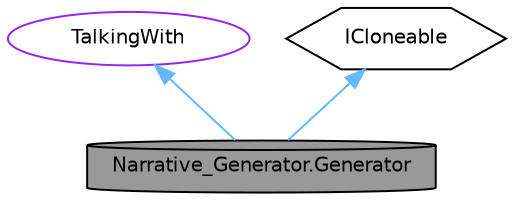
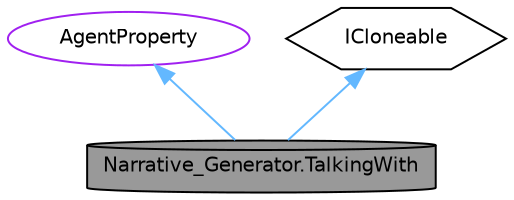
(129, 39) -> (129, 39)
(261, 167) -> (261, 167)
